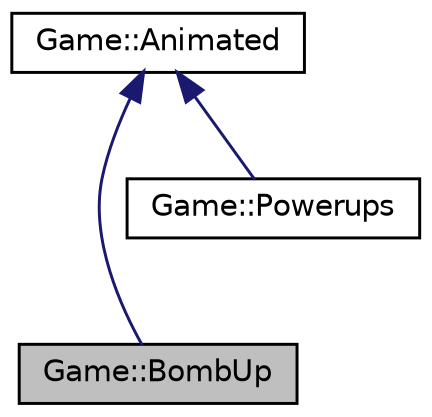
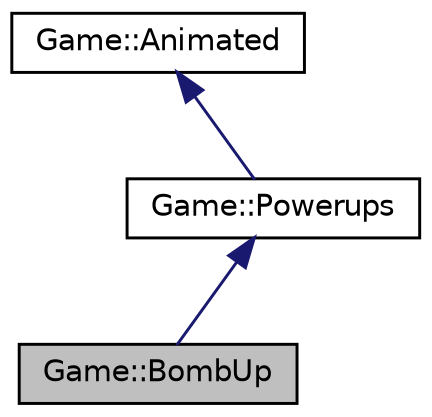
(100, 223) -> (207, 304)
